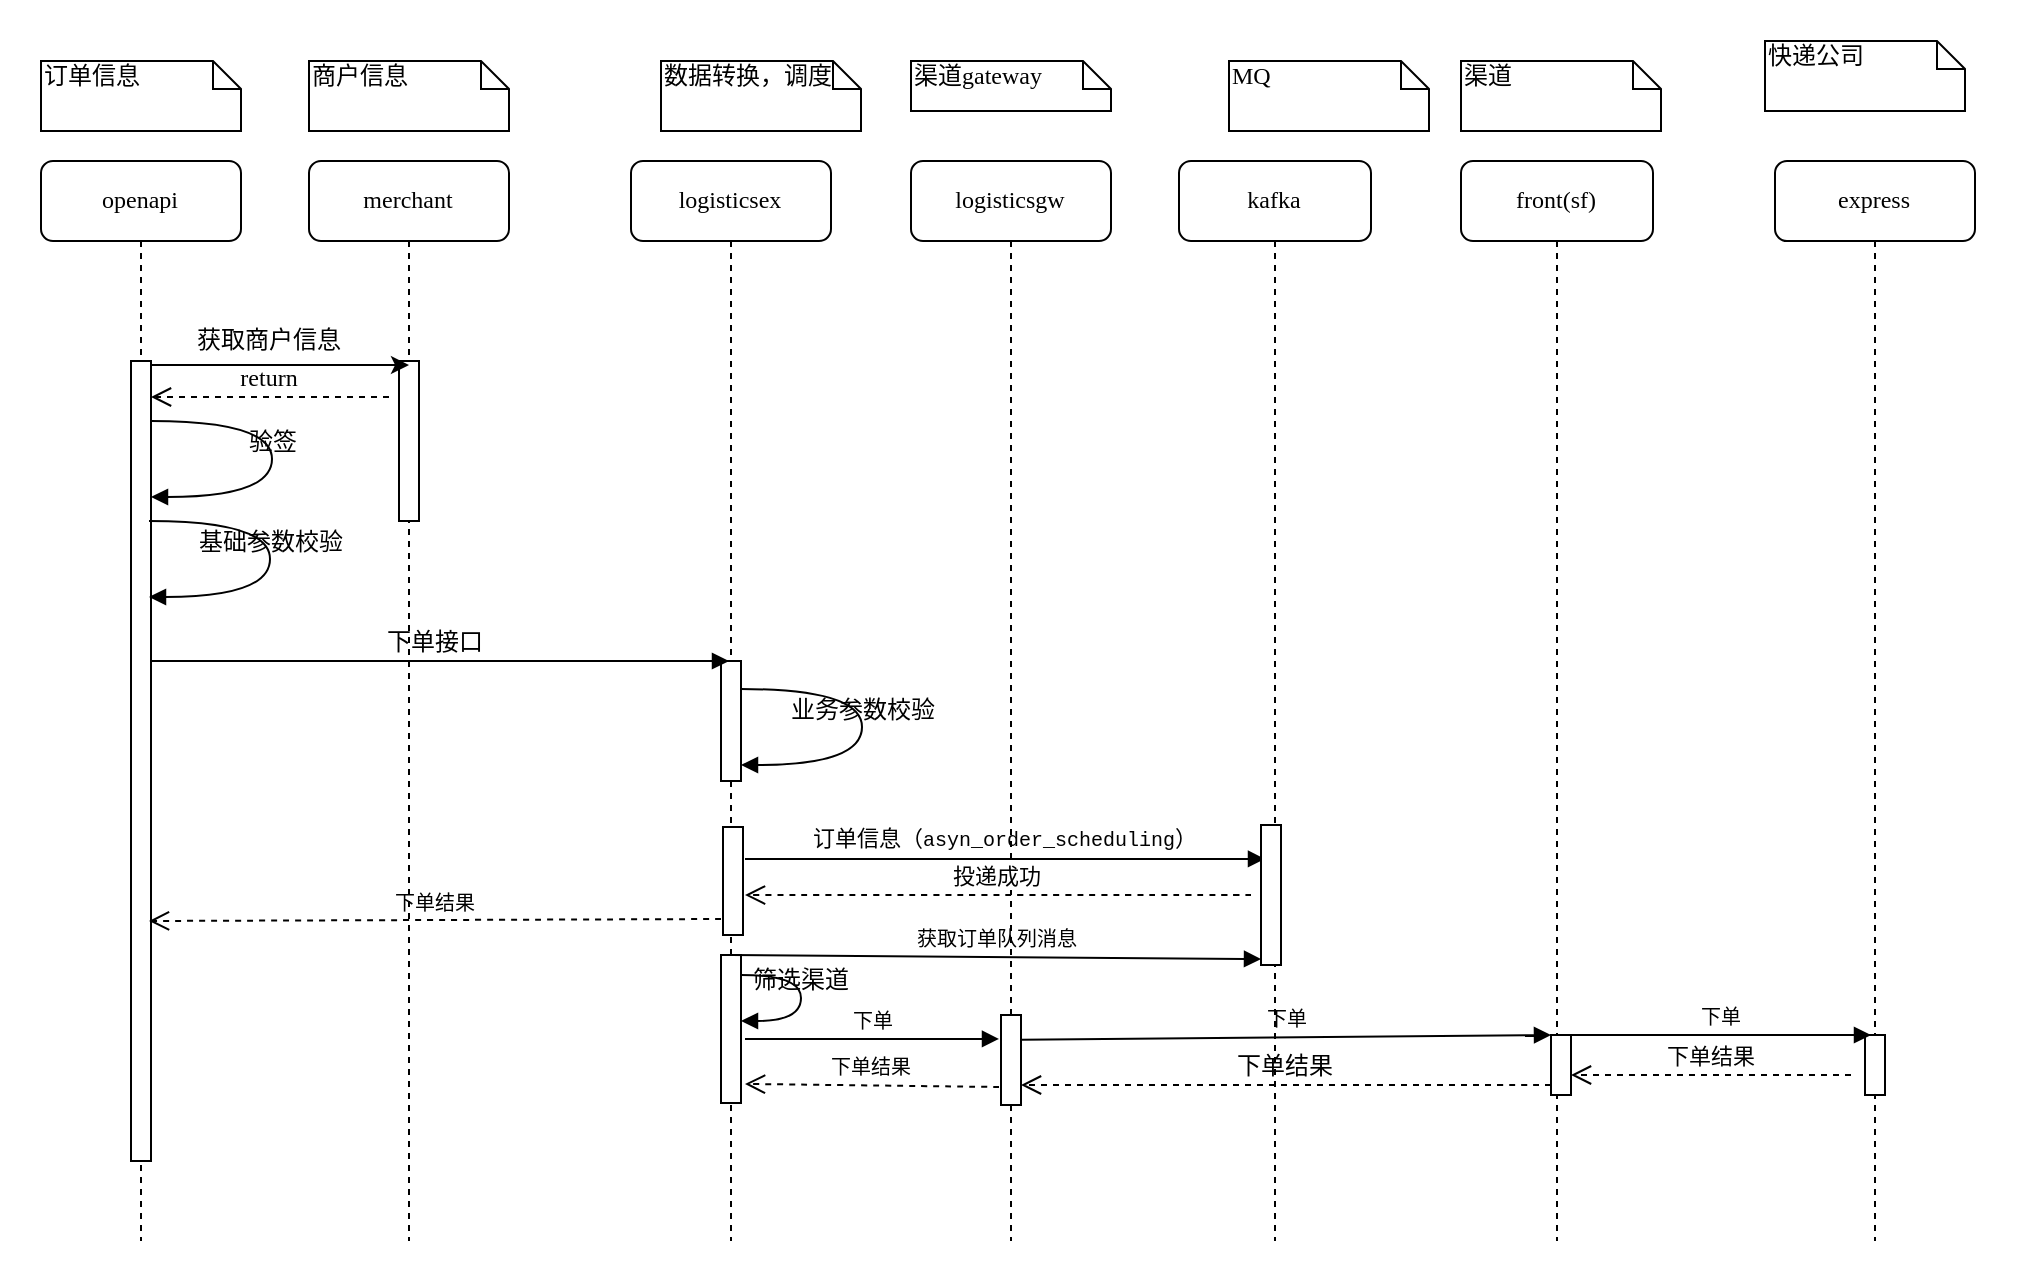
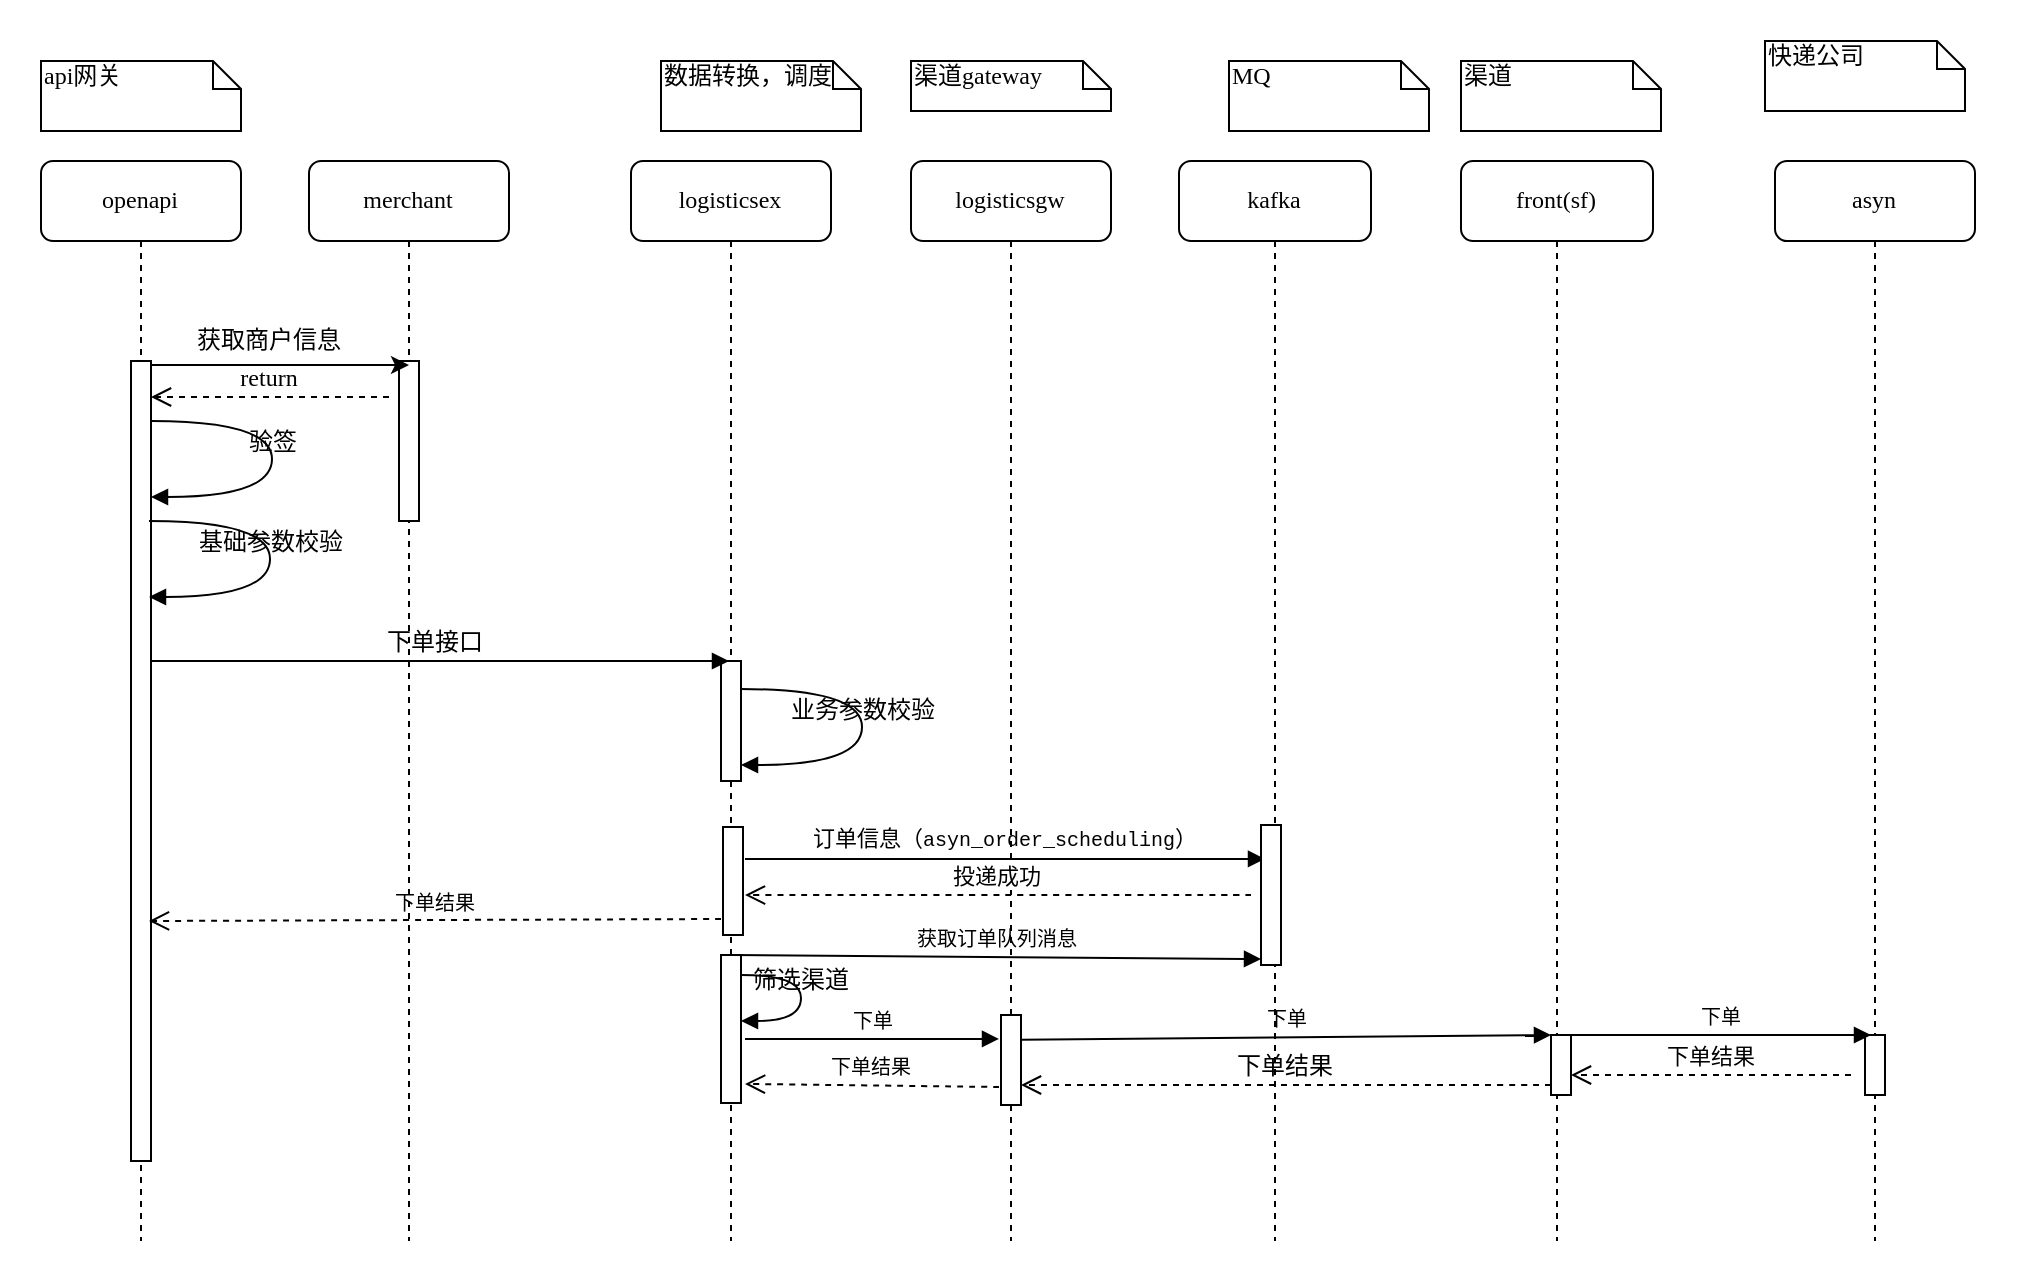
(93, 77) -> (86, 77)
(409, 96) -> none
(1875, 201) -> (1875, 201)
